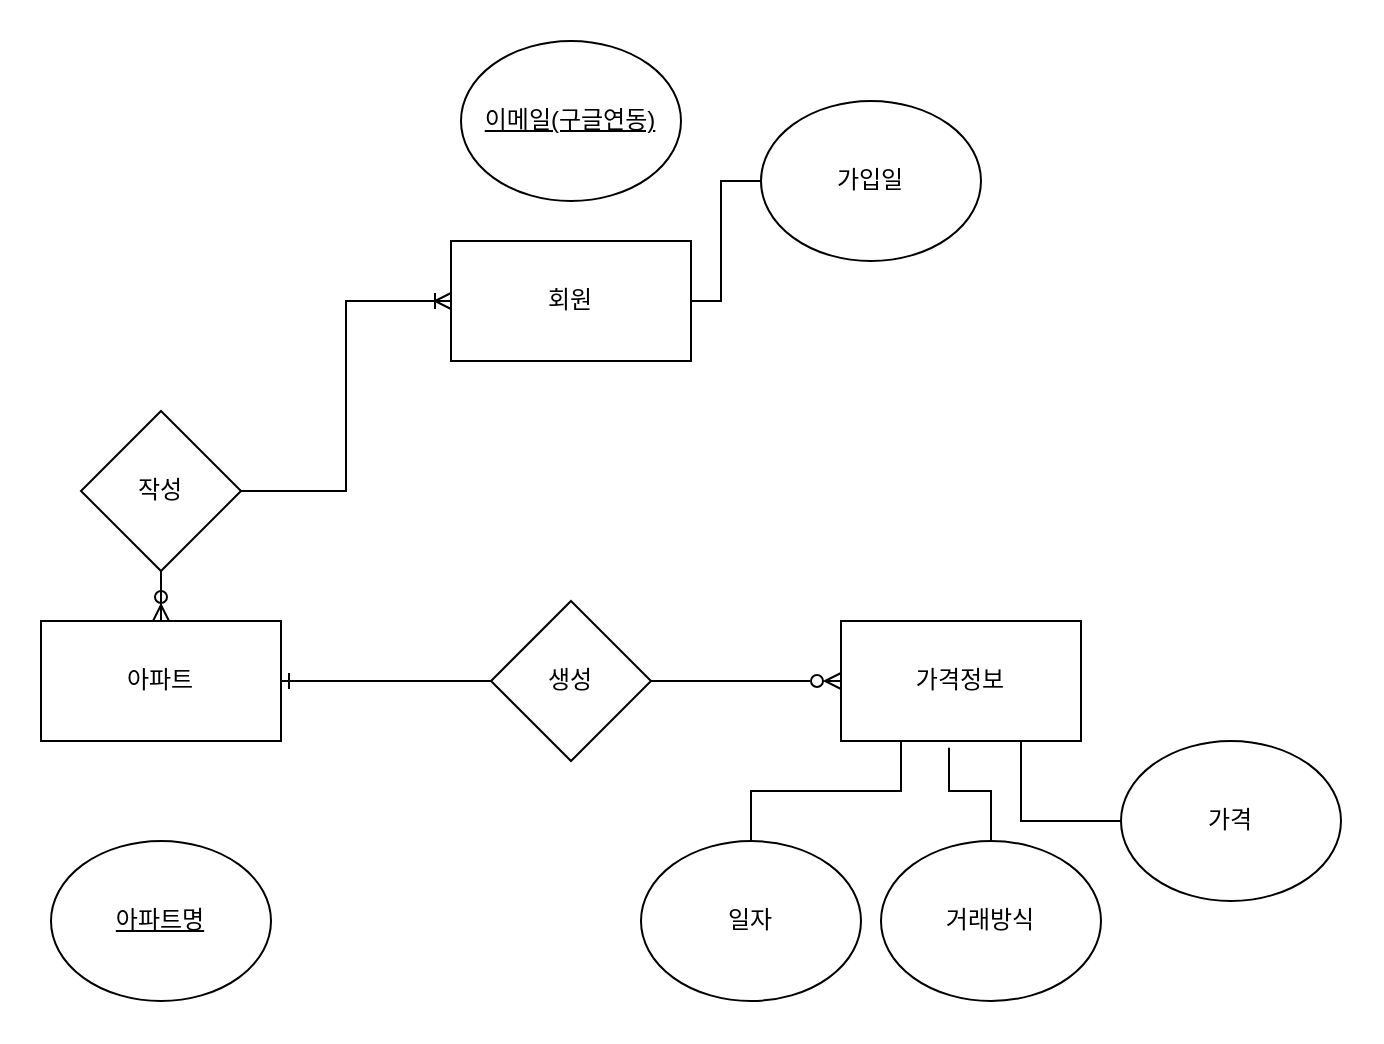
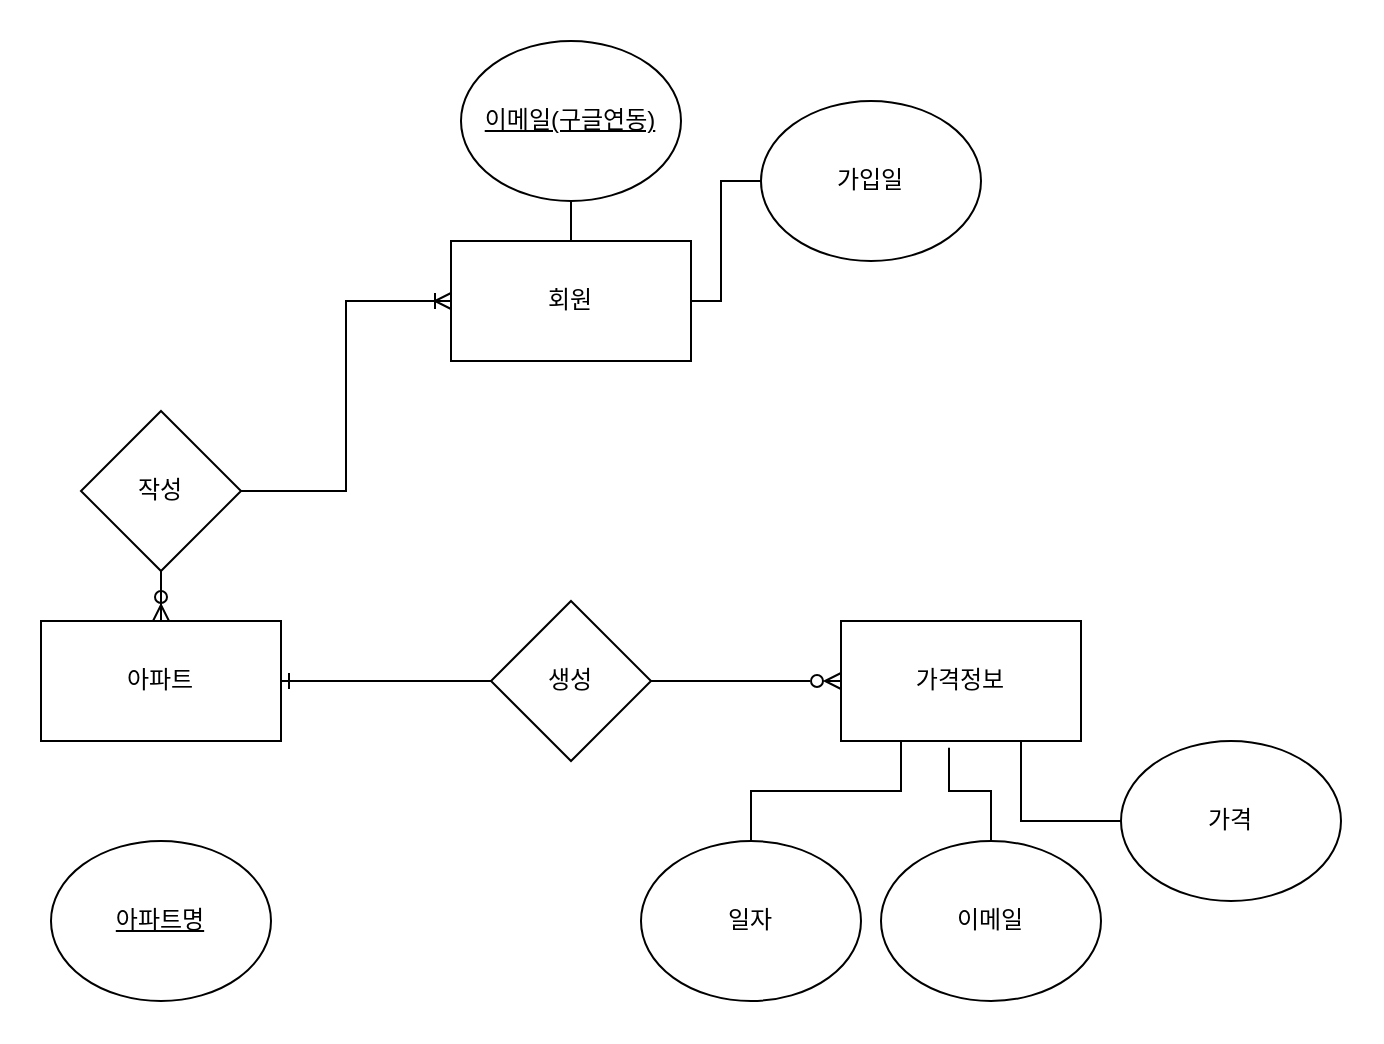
none -> (571, 221)
(991, 921) -> (991, 921)
